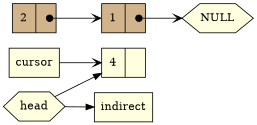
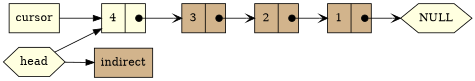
none -> (204, 18)
(76, 63) -> (76, 18)
(124, 107) -> (124, 63)
